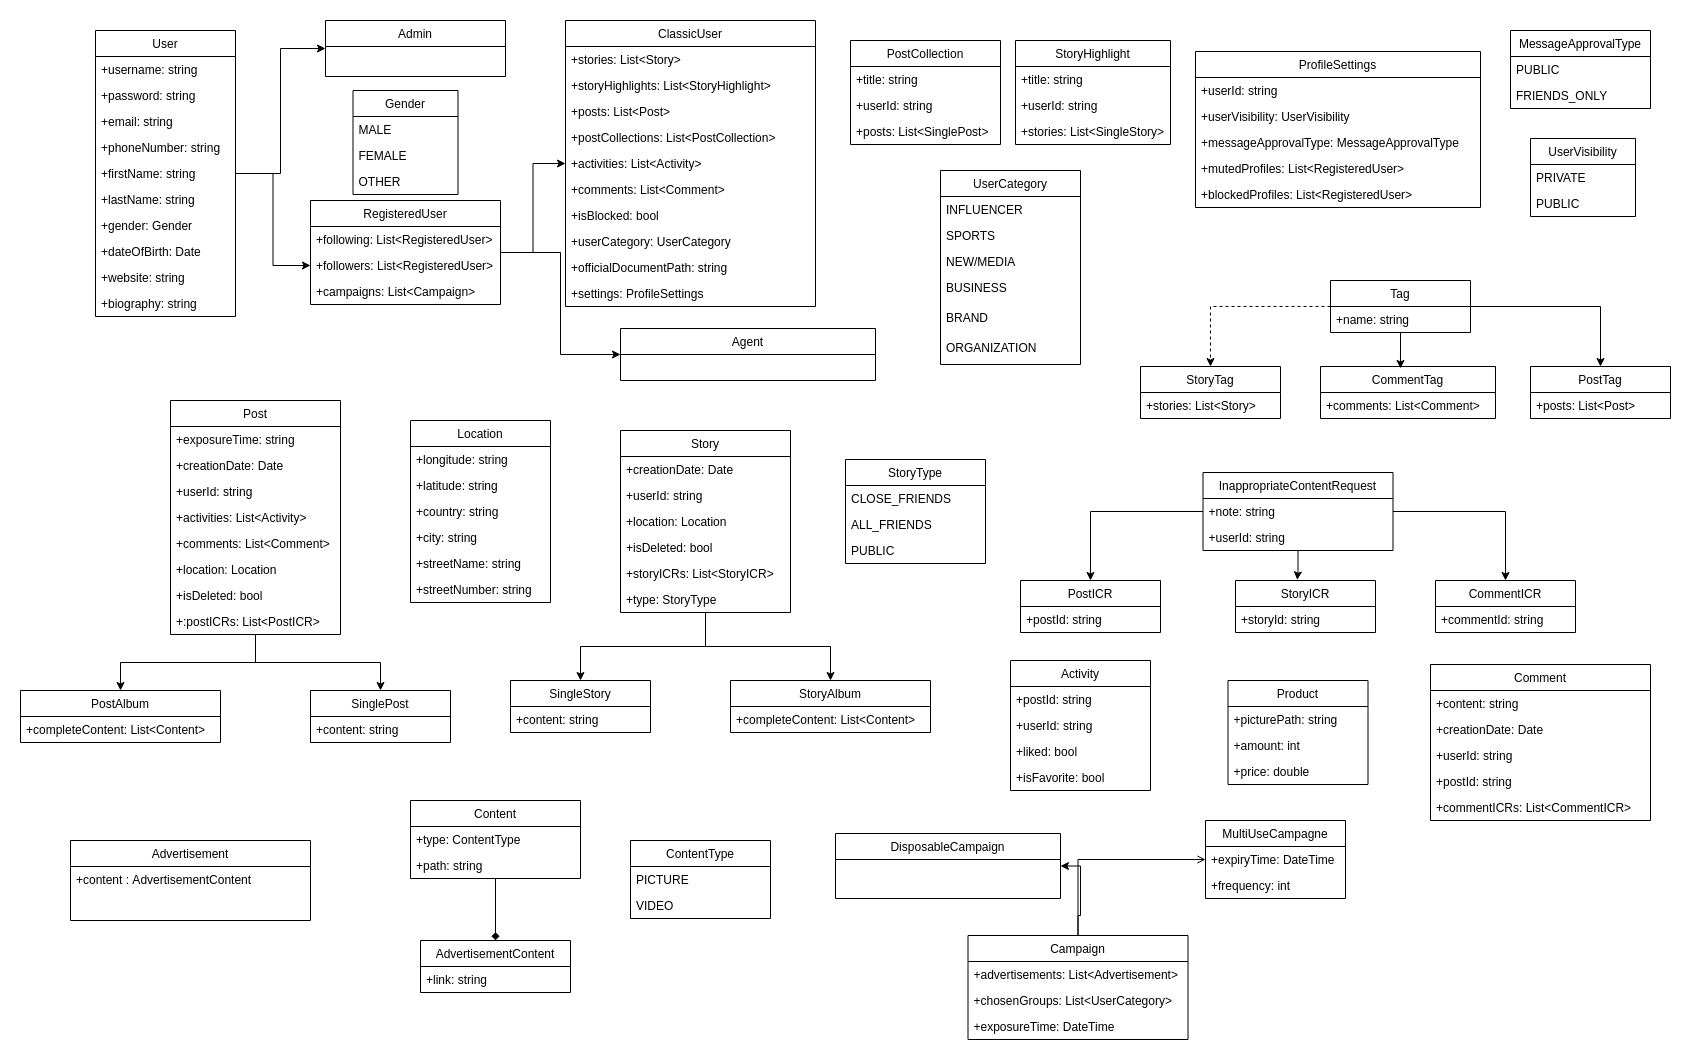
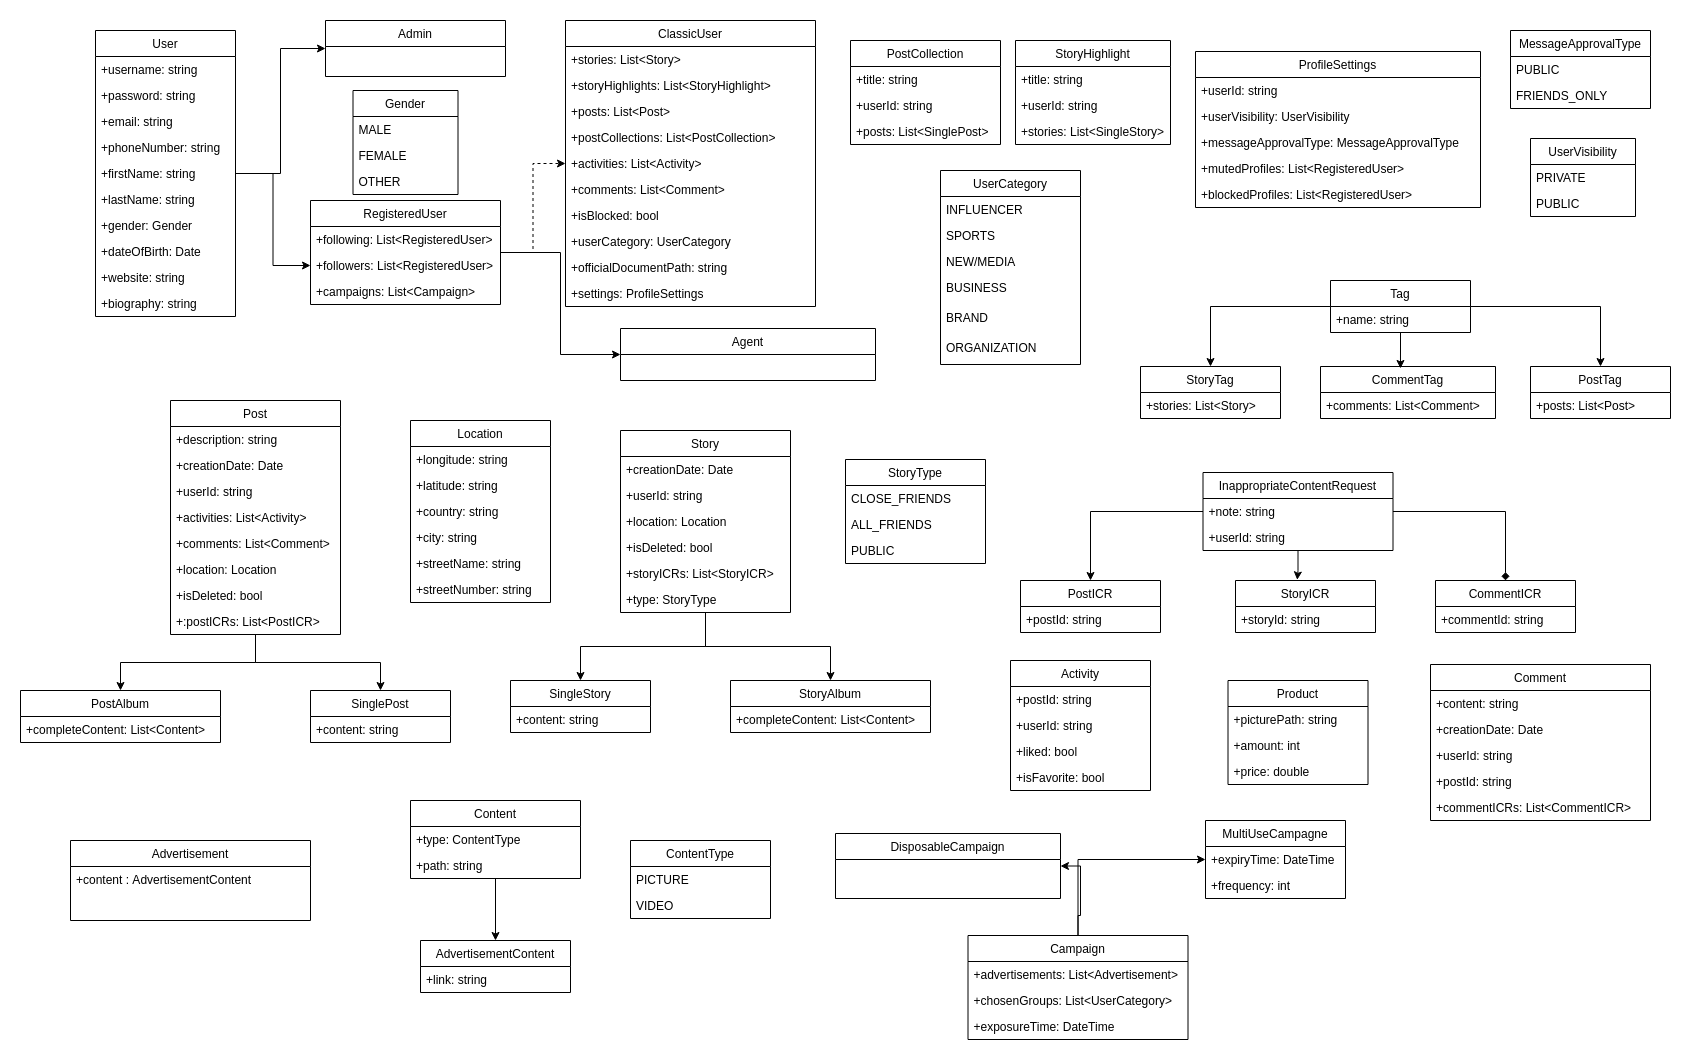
(533, 196) -> (533, 196)
(1244, 307) -> (1244, 307)
(240, 440) -> (235, 440)
(1506, 572) -> (1506, 571)
(1198, 860) -> (1197, 860)
(496, 931) -> (496, 932)
